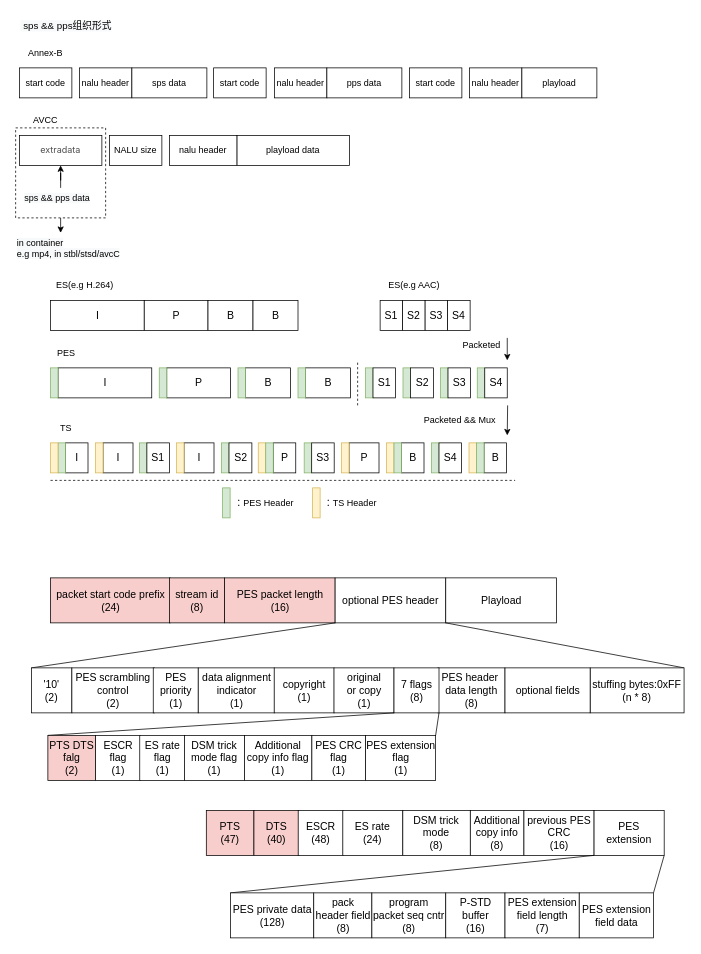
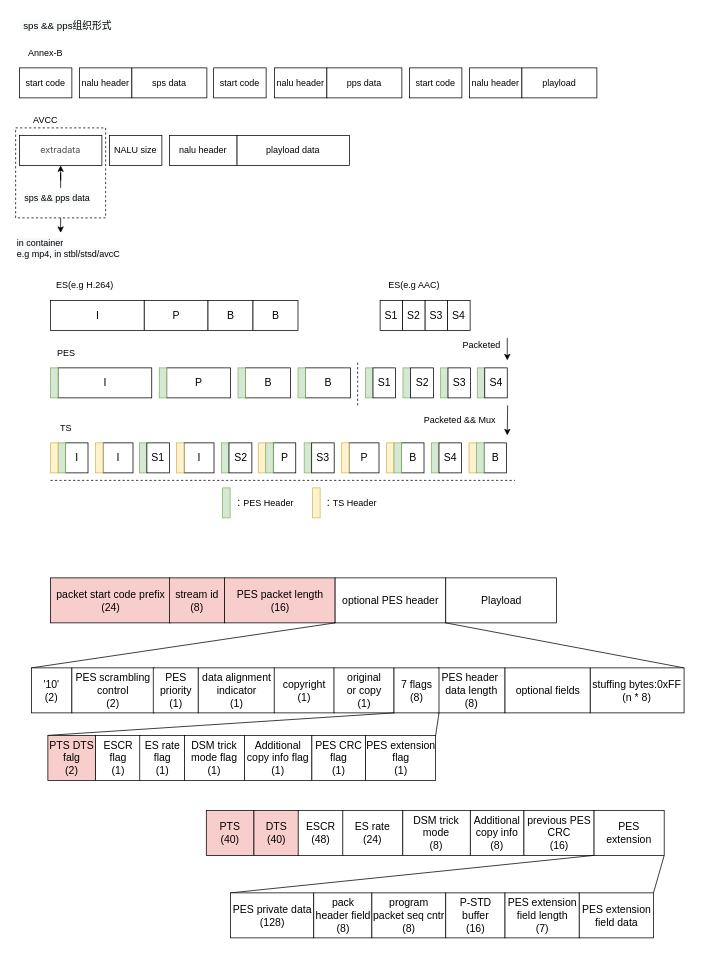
(230, 833) -> (230, 833)
